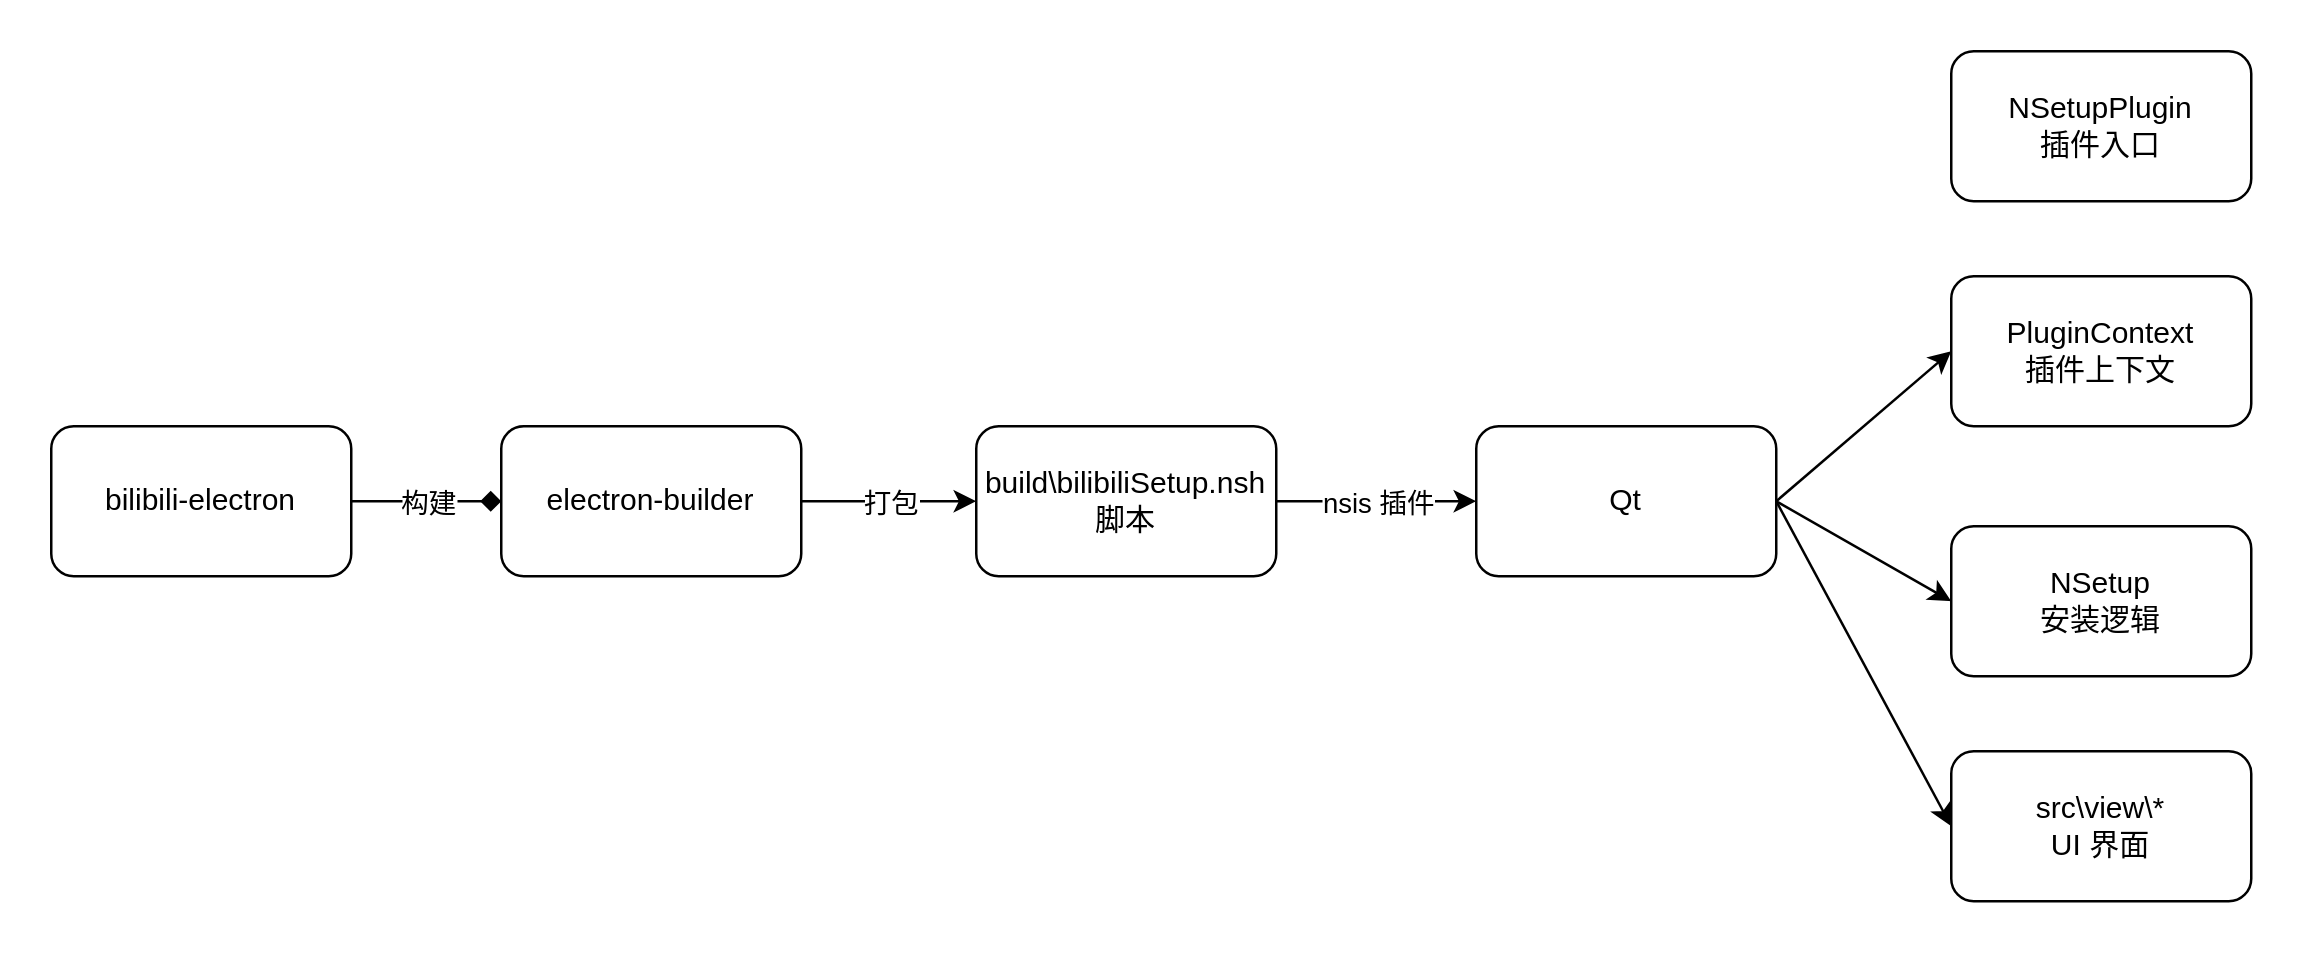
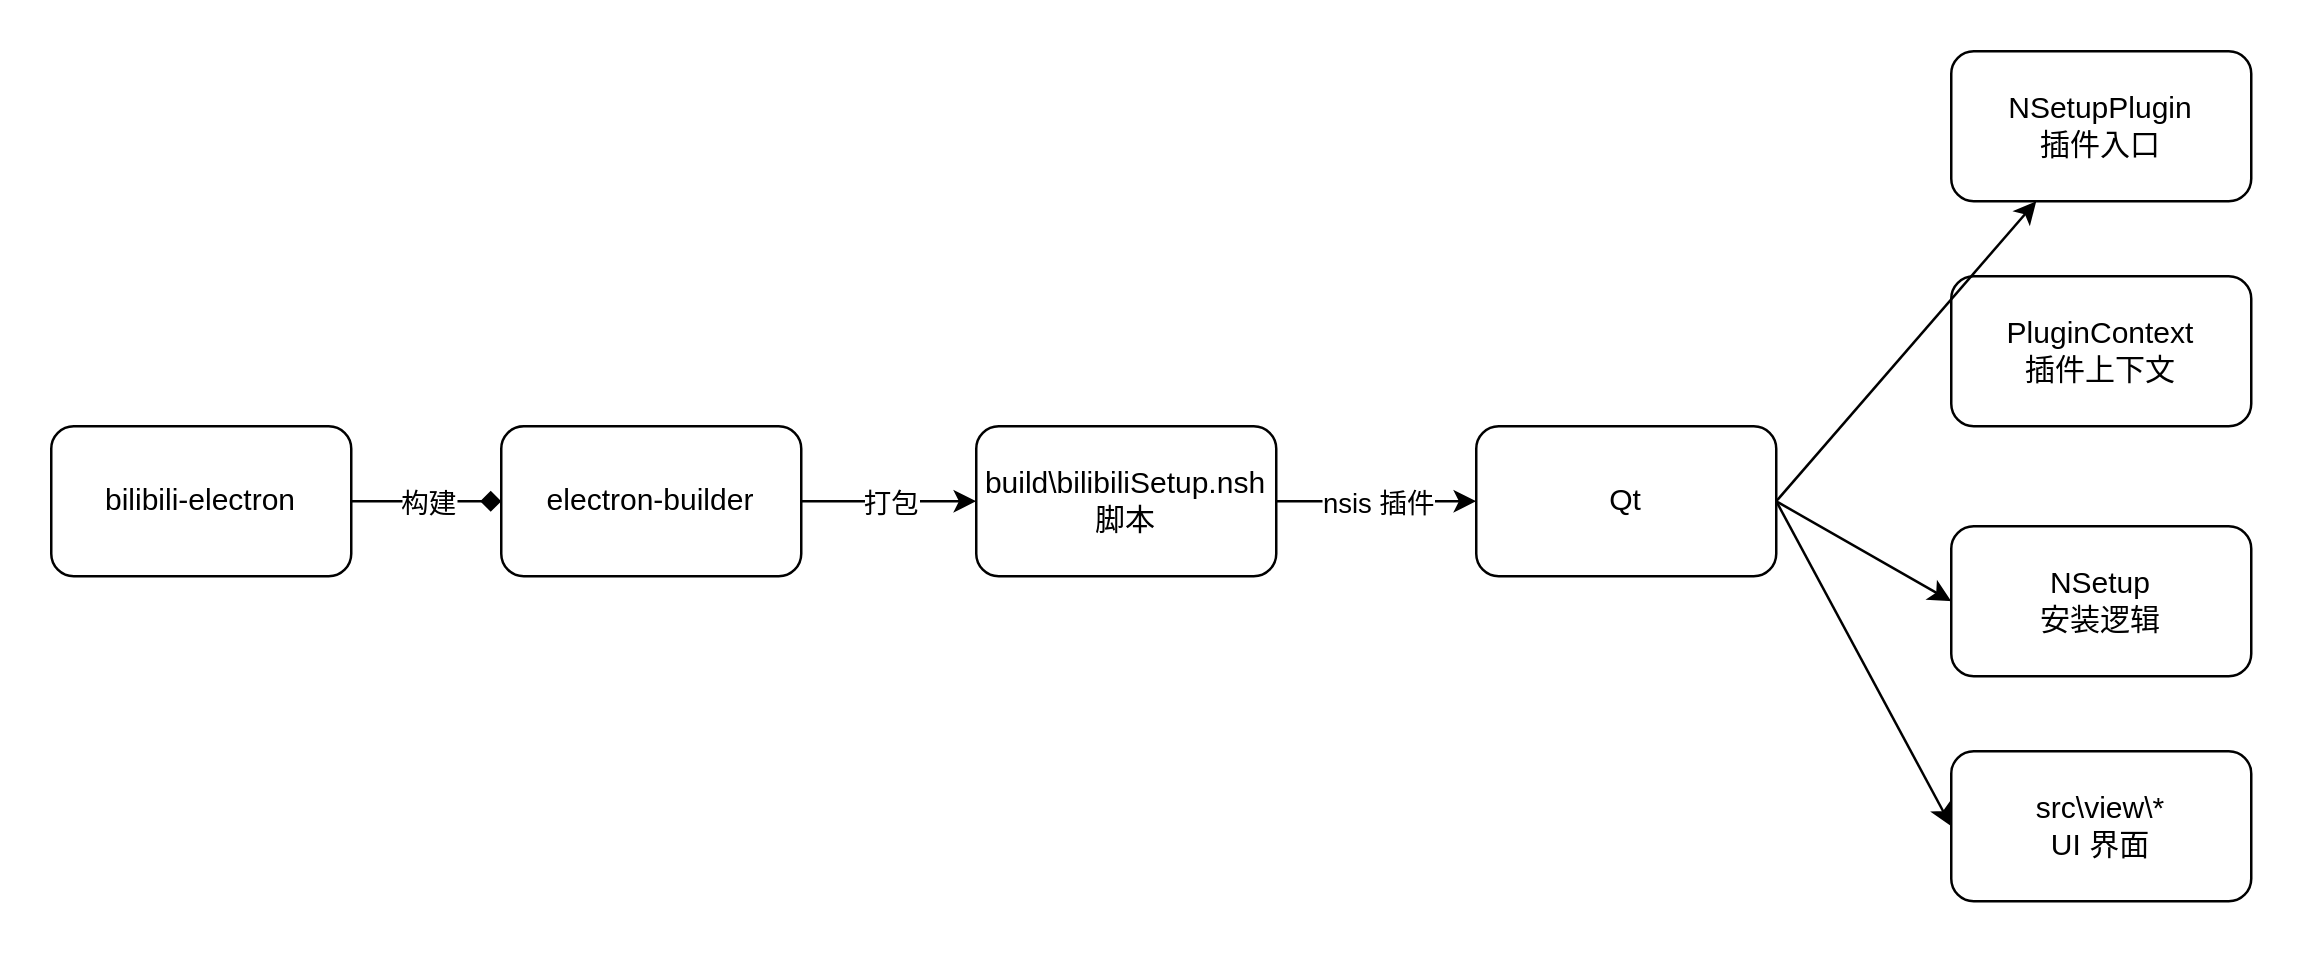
(1859, 430) -> (1902, 356)
